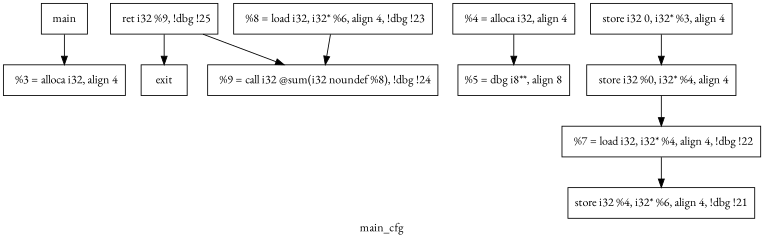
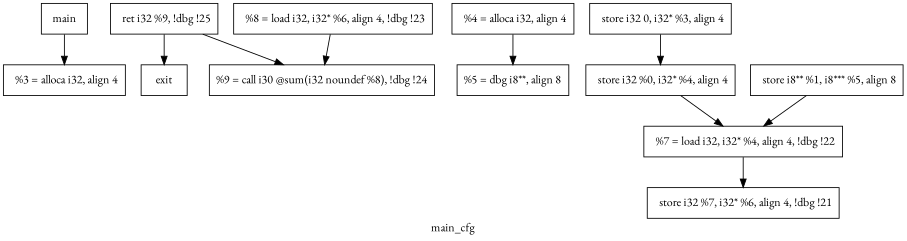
(323, 80) -> (322, 80)
none -> (827, 80)
(661, 203) -> (743, 203)
